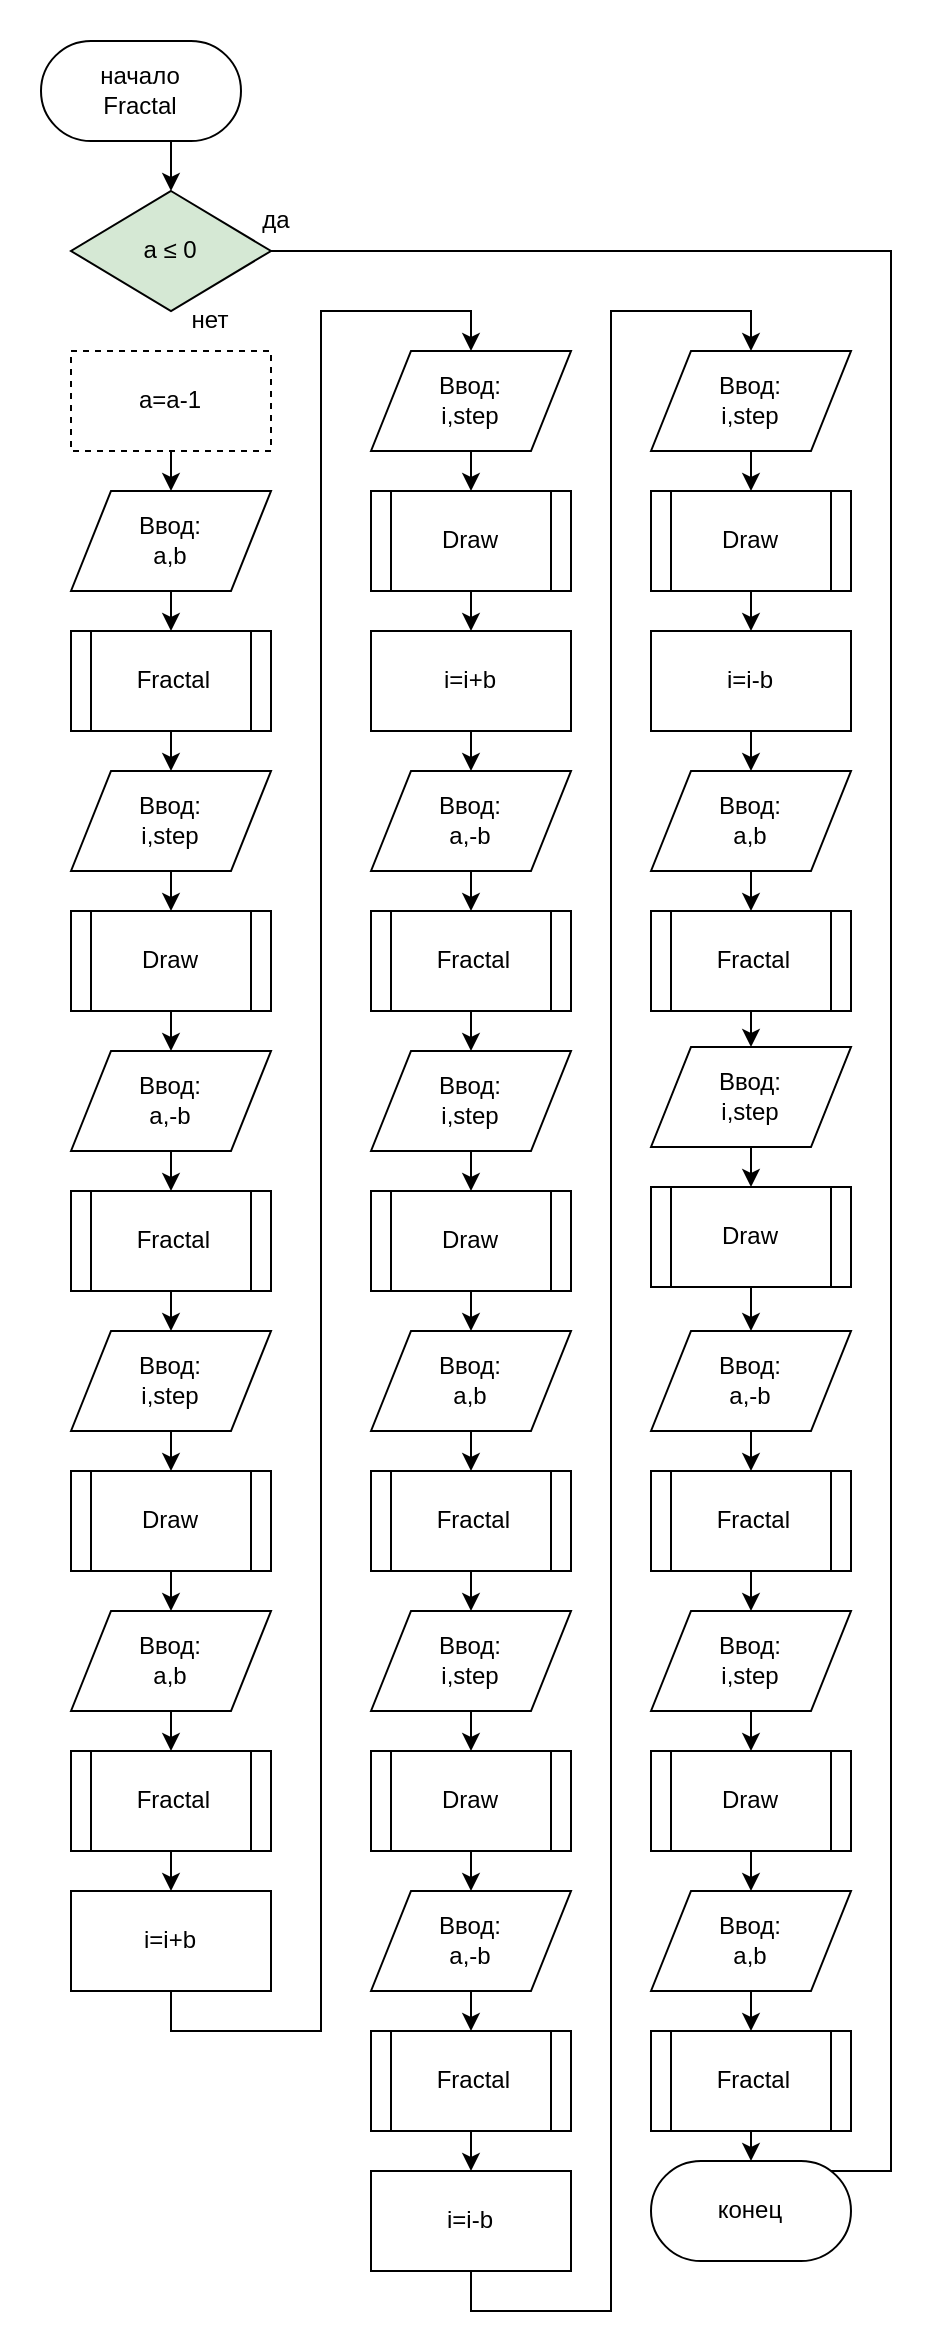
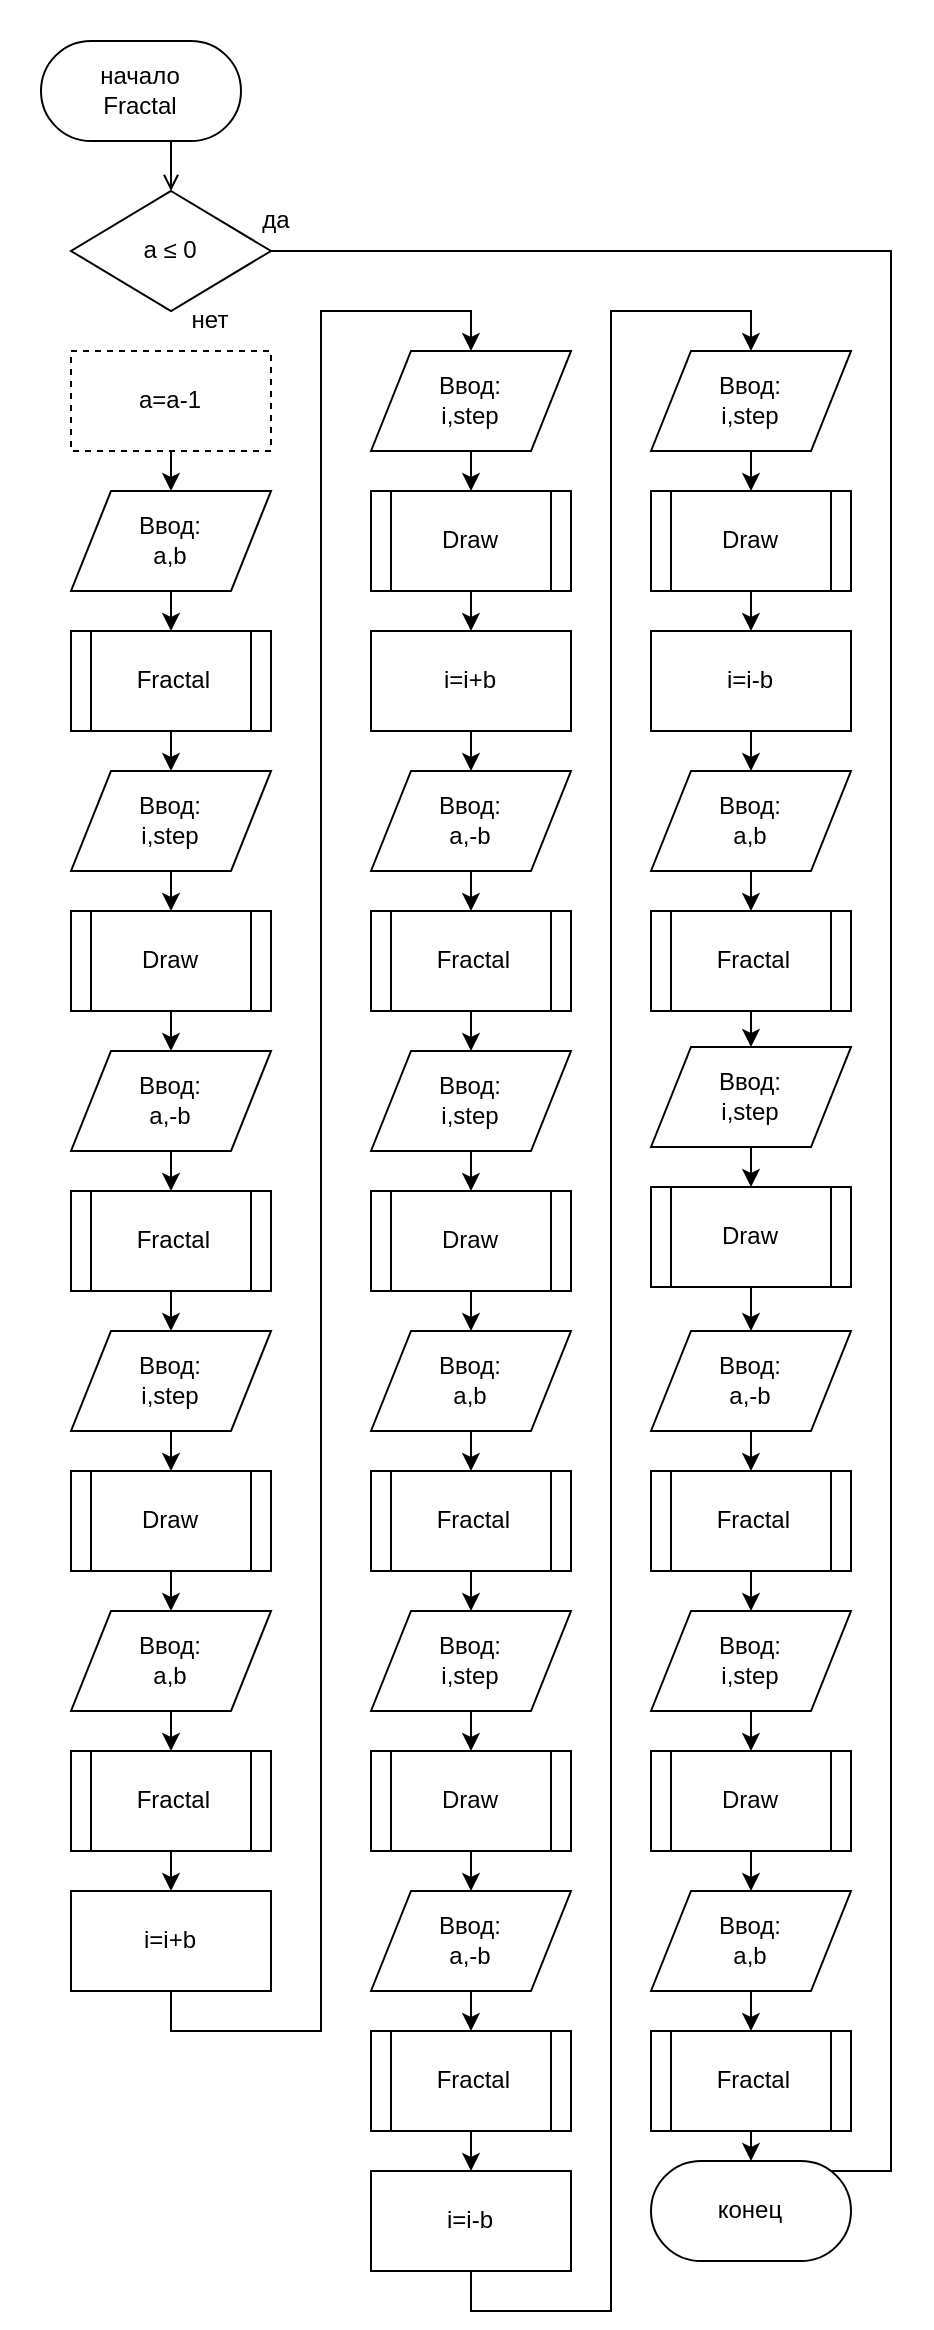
(171, 176) -> (171, 179)
(171, 251) -> (171, 251)
